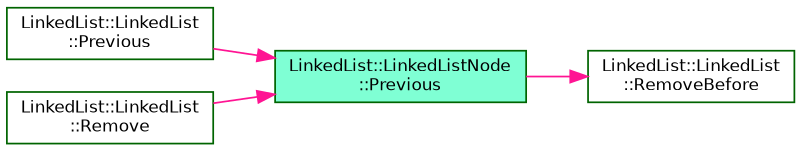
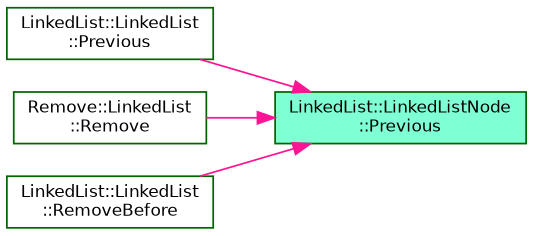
(548, 77) -> (247, 162)
(110, 118) -> (110, 118)
